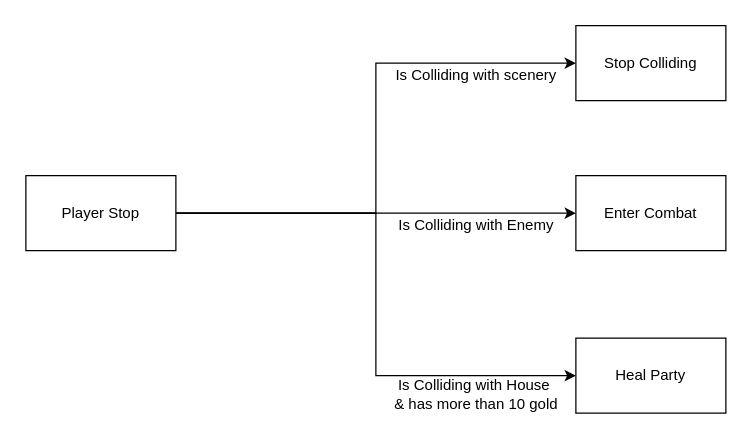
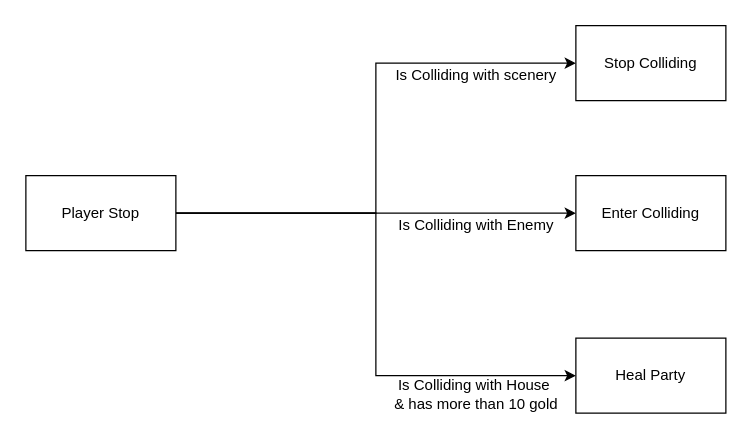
(651, 213) -> (651, 213)
